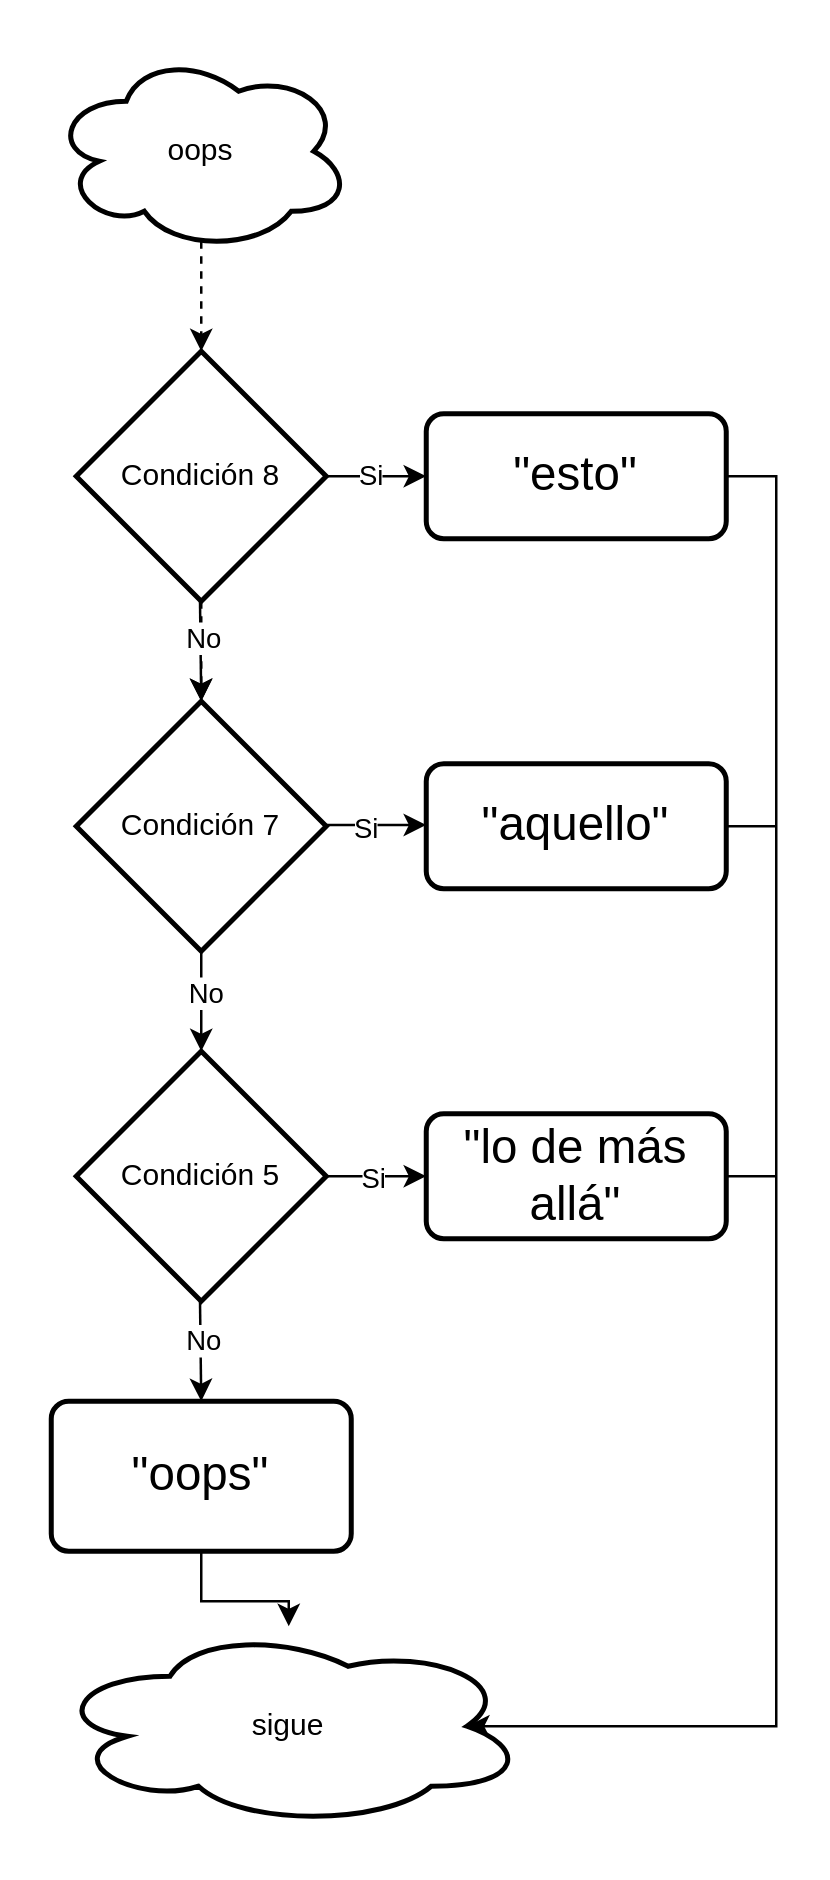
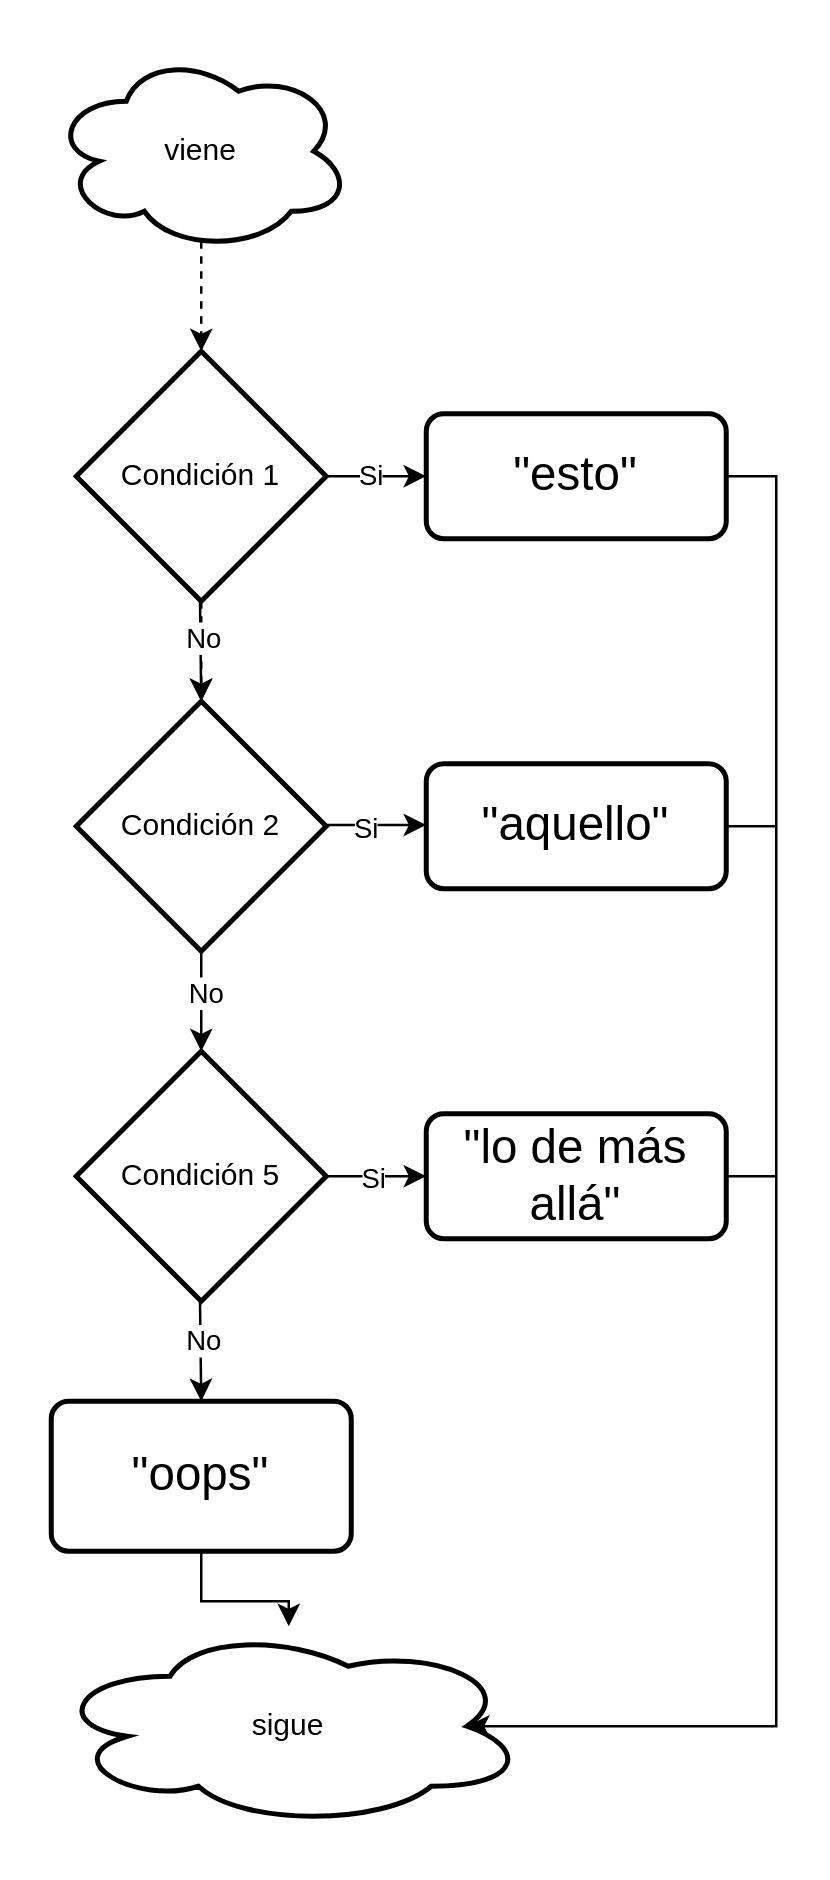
(201, 151) -> (201, 151)
(201, 476) -> (201, 476)
(201, 826) -> (201, 826)
